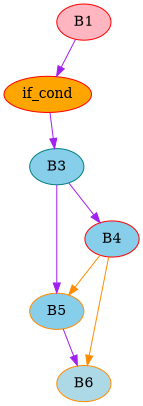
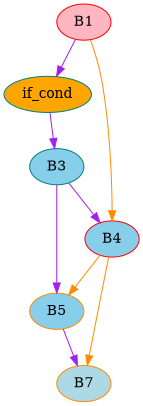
(48, 94) -> (48, 94)
none -> (108, 124)
(84, 384) -> (84, 384)
